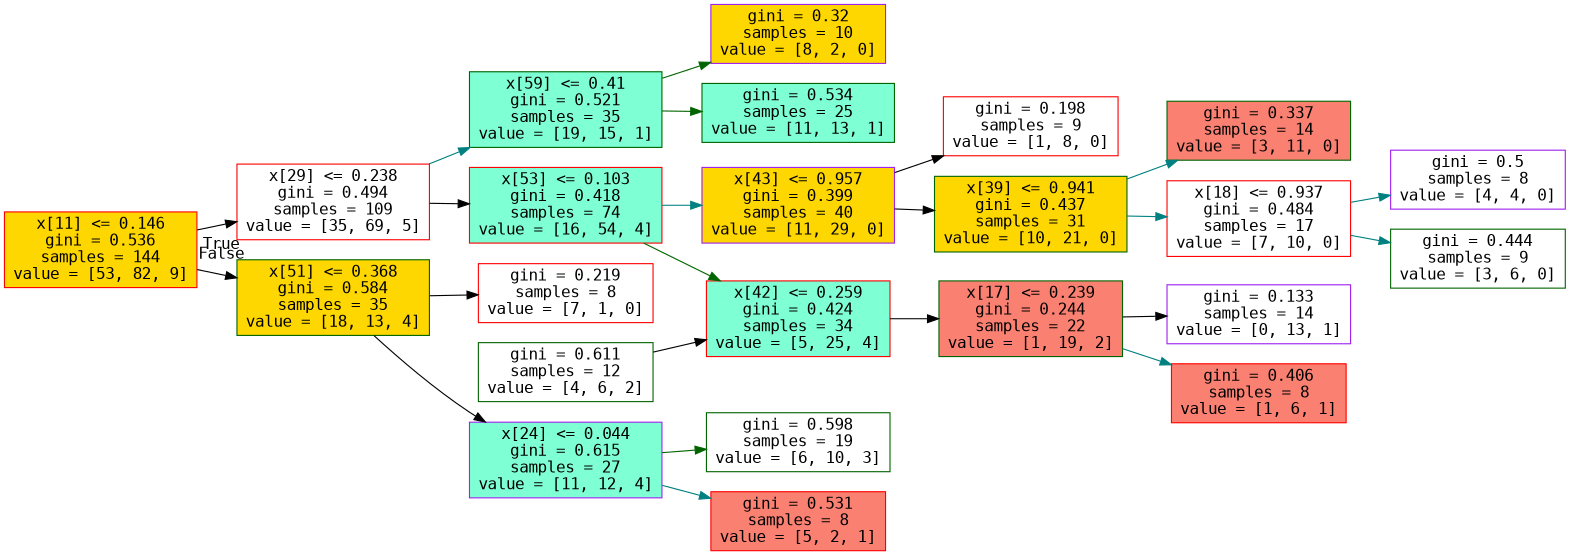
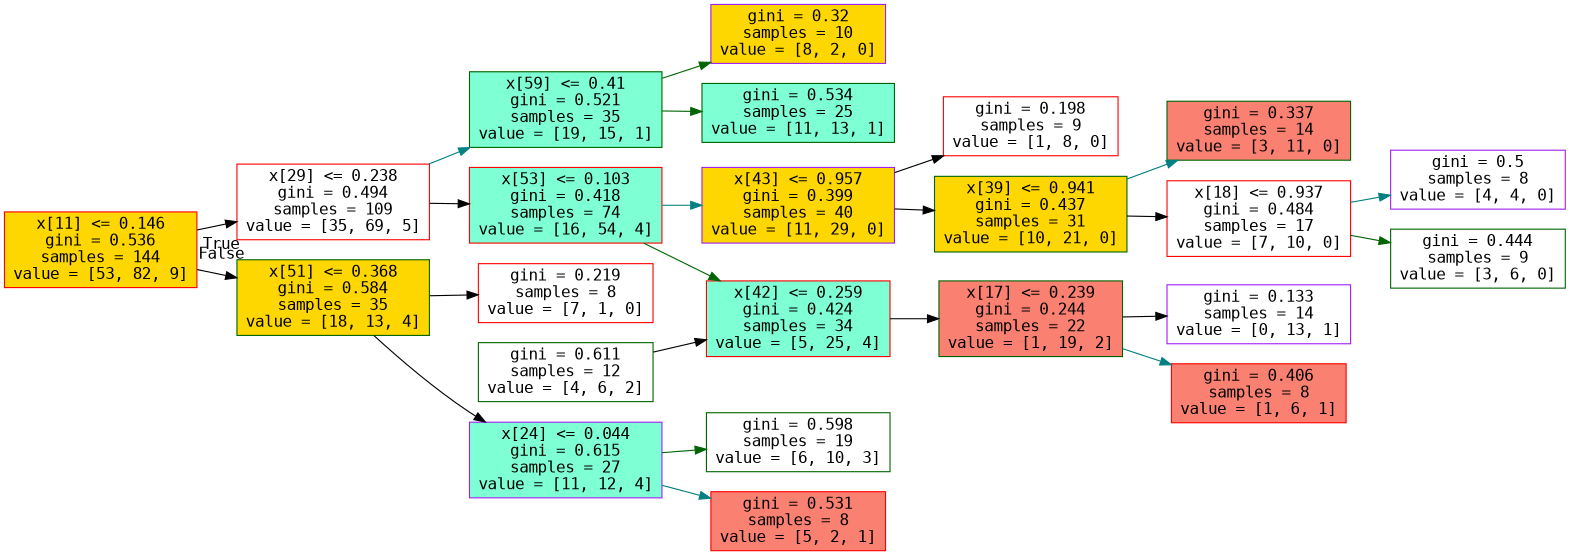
(1141, 216) -> (1141, 216)
(1365, 238) -> (1365, 238)
